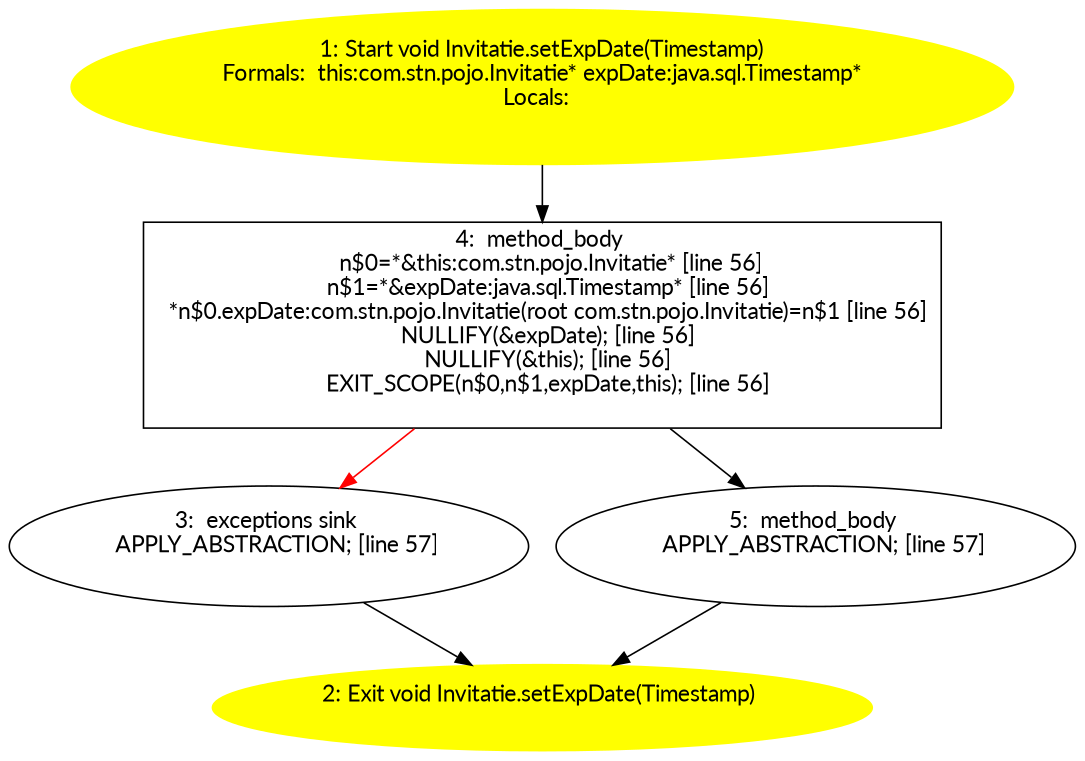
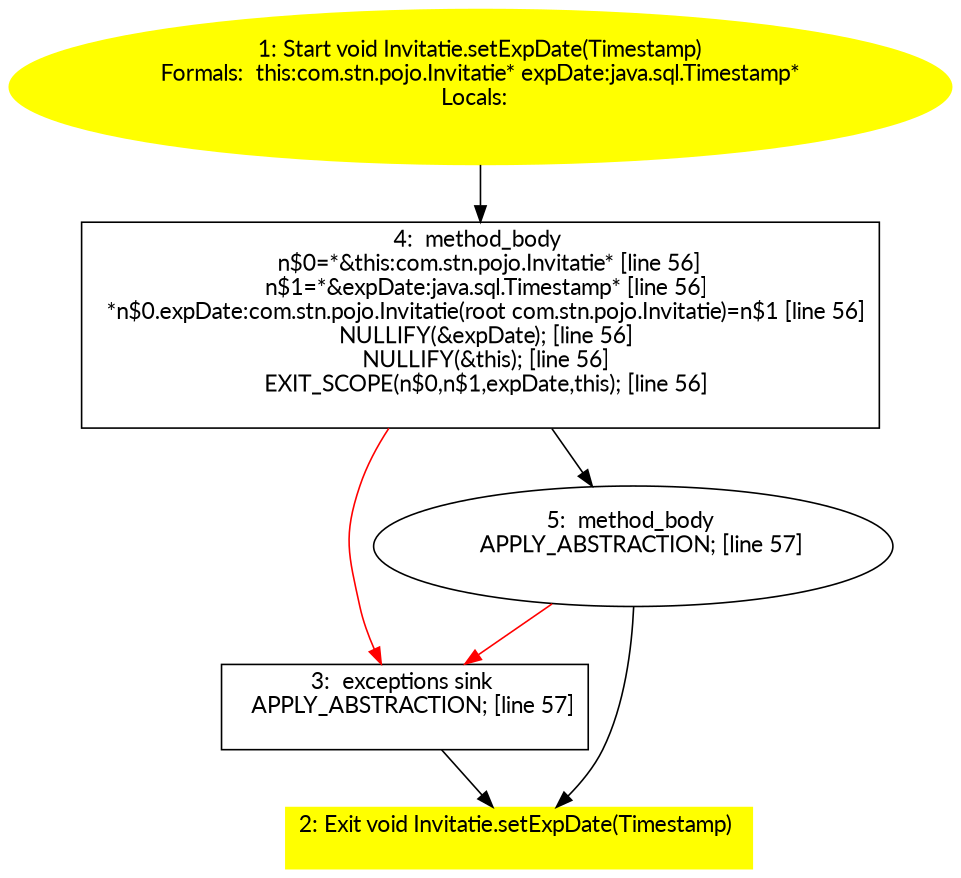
(269, 546) -> (405, 707)
none -> (515, 629)
(542, 708) -> (519, 838)
